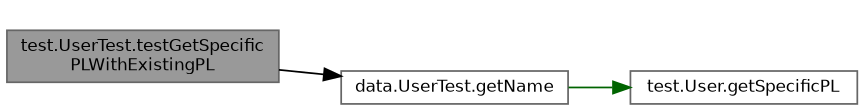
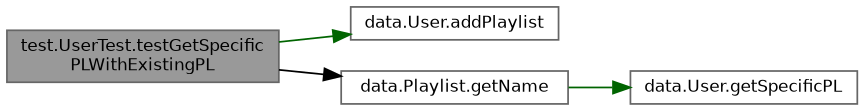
none -> (455, 23)
(455, 87) -> (455, 87)
(744, 87) -> (744, 87)
